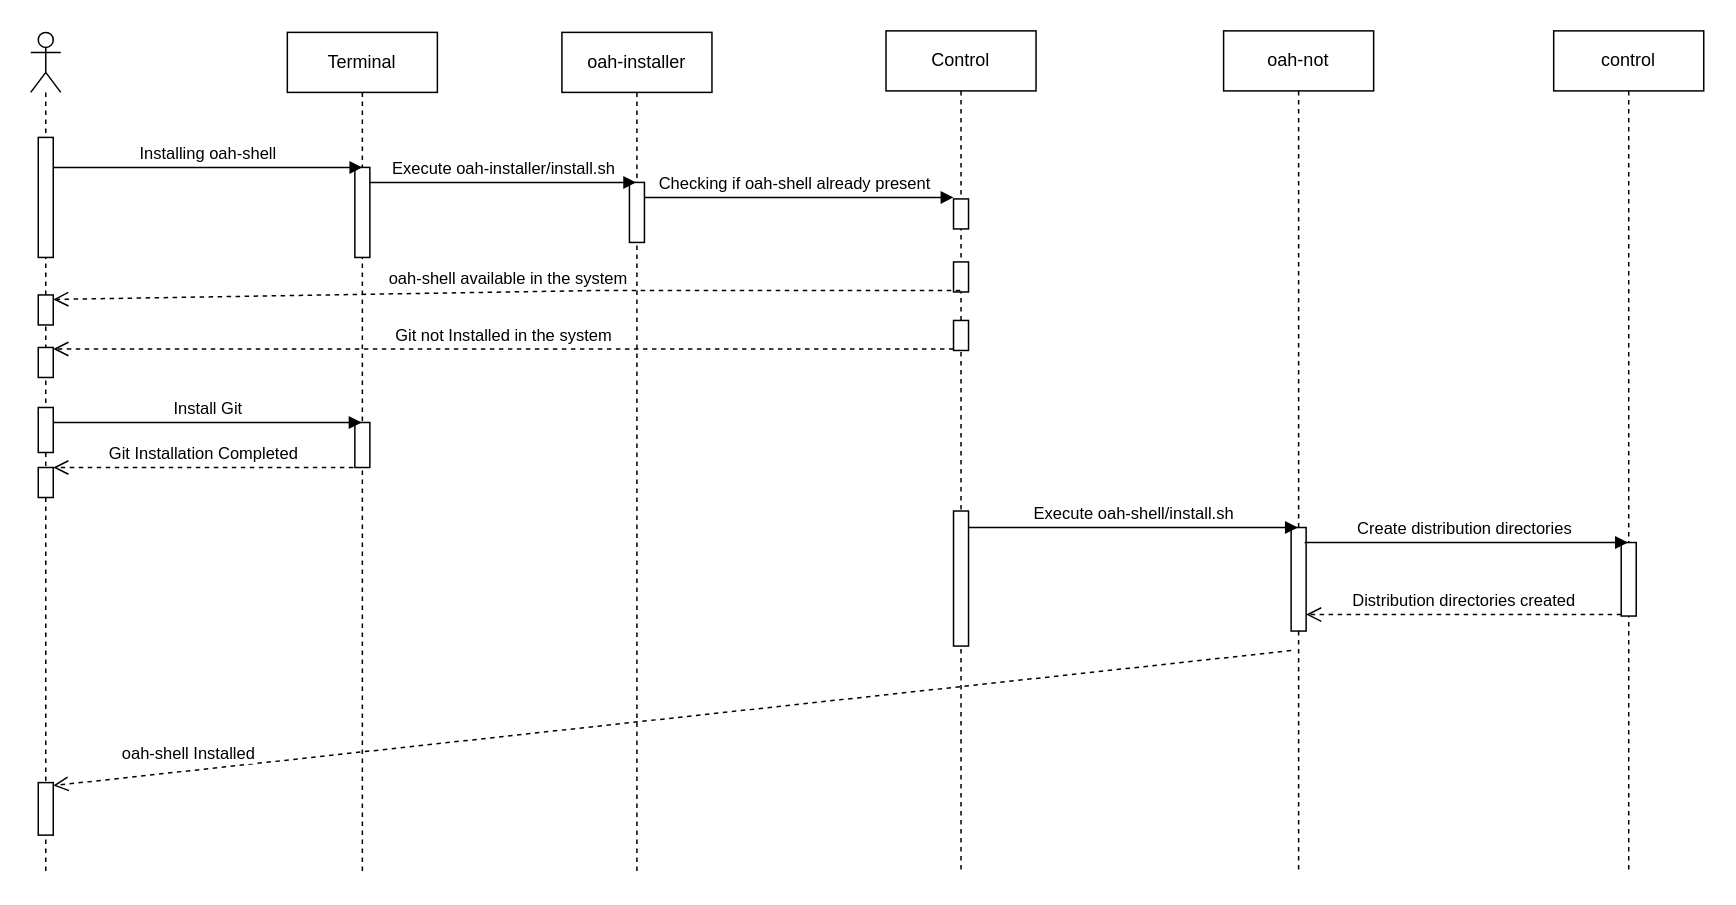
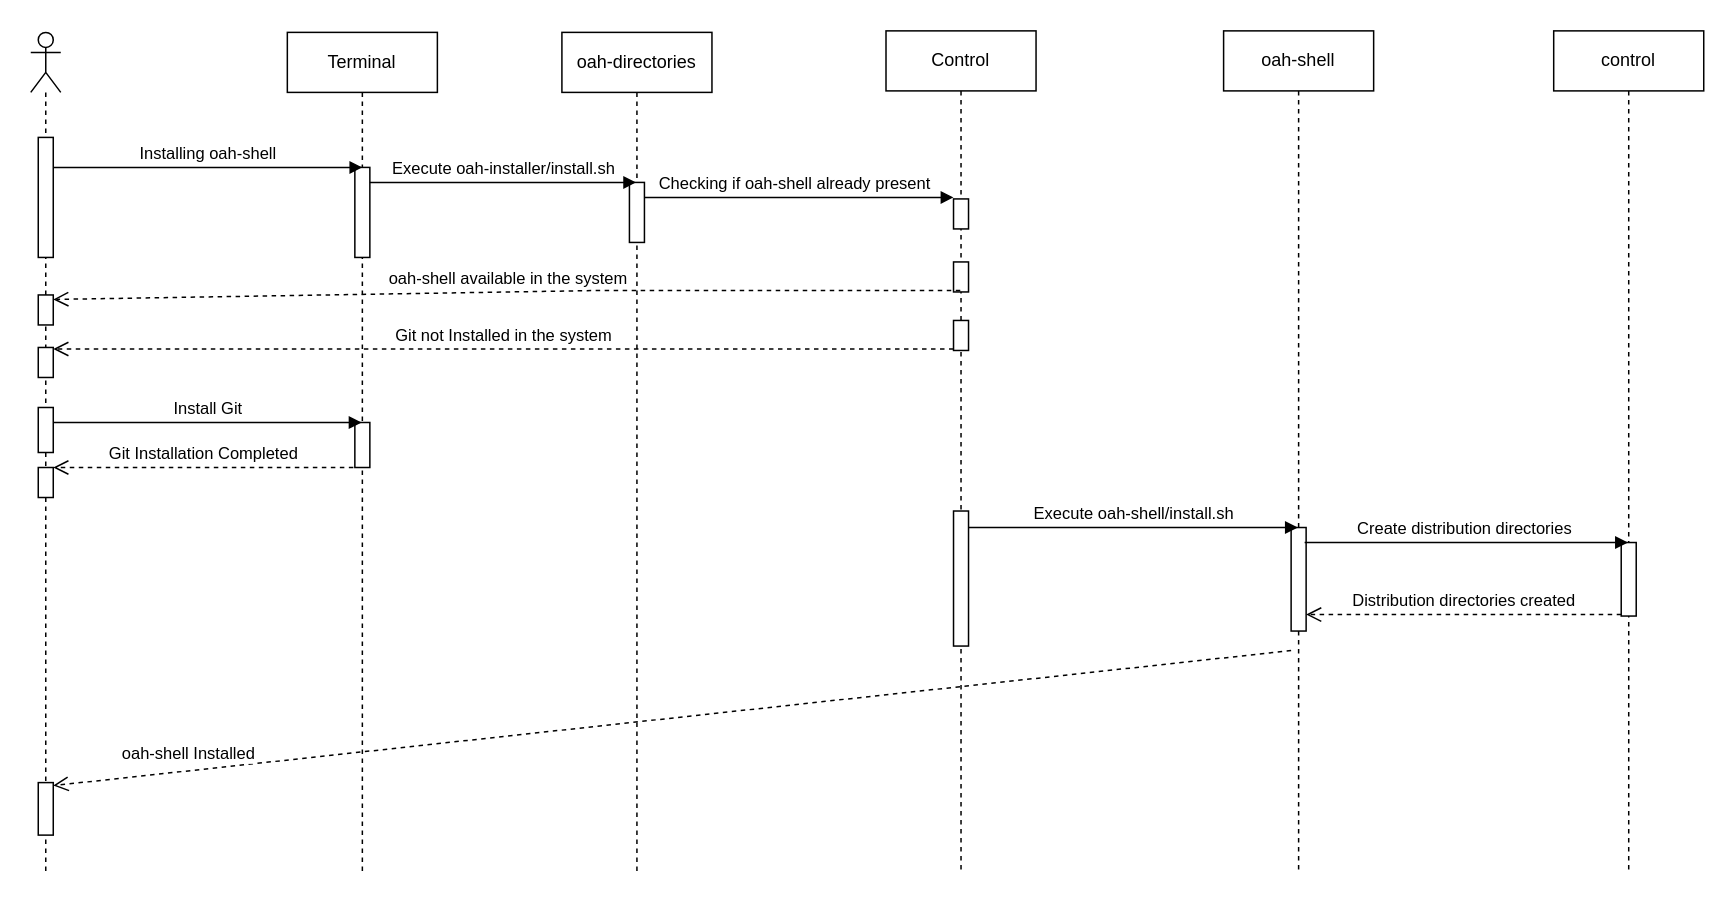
(1298, 61) -> (1298, 61)
(637, 62) -> (637, 62)
